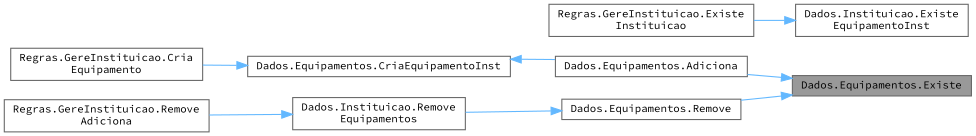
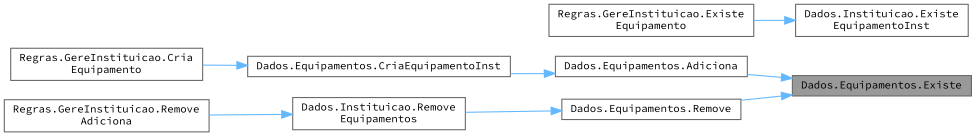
(651, 20) -> (651, 20)
(538, 59) -> (527, 74)
